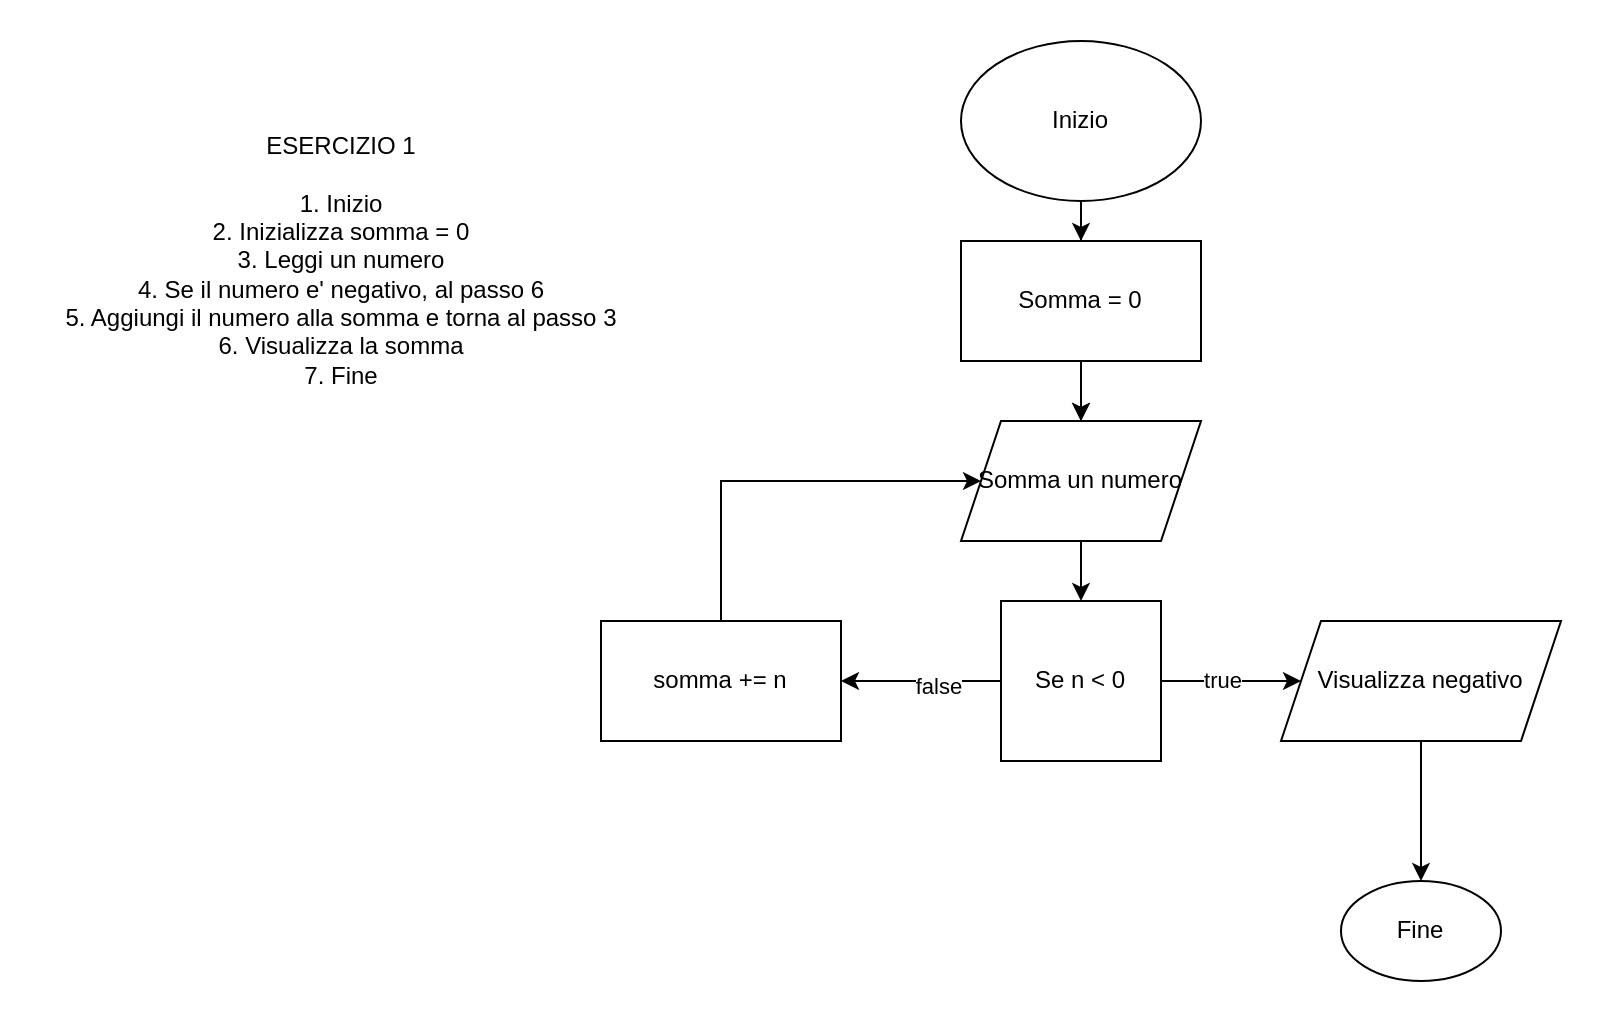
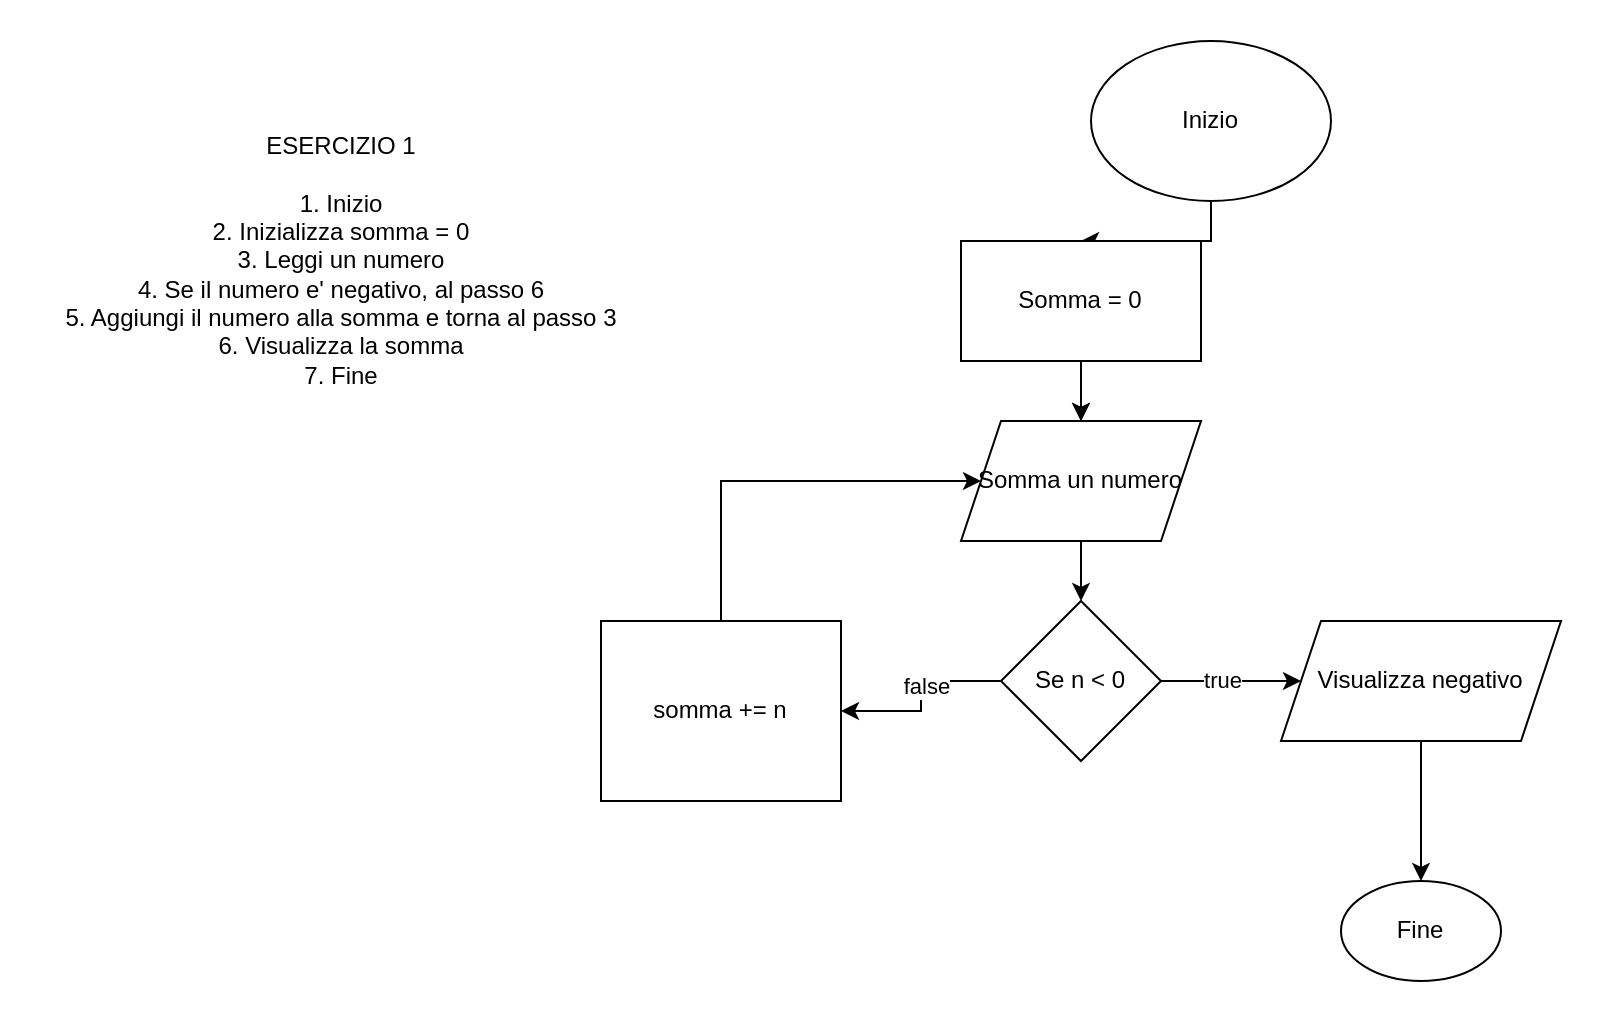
(1081, 121) -> (1211, 121)
(721, 681) -> (721, 711)
(1081, 681) -> (1081, 681)
